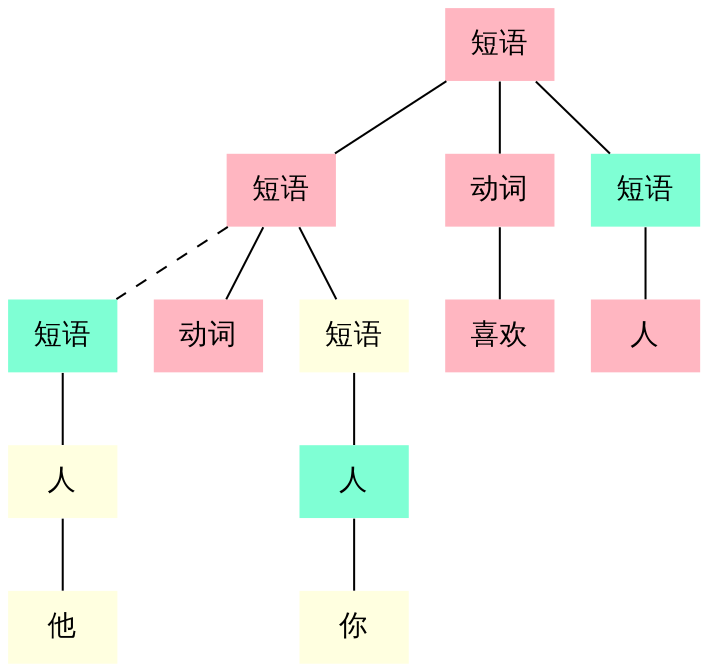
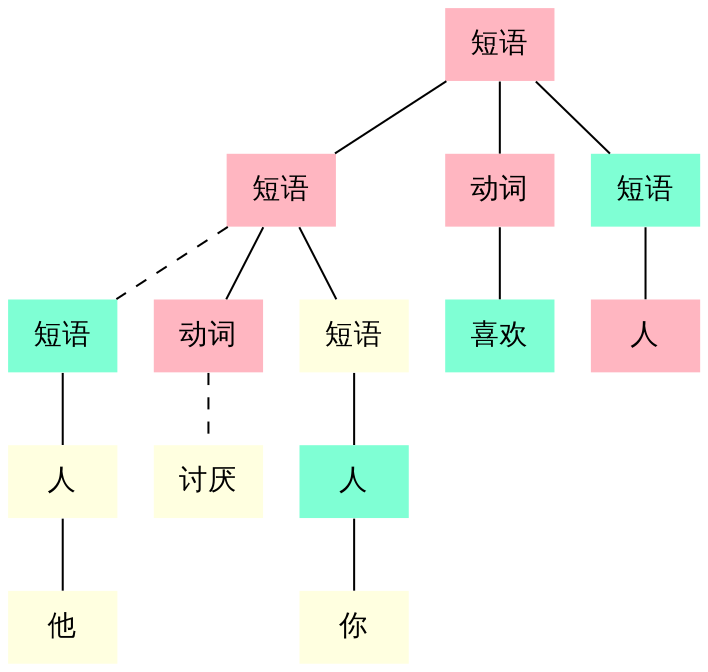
(500, 336) -> (500, 336)
none -> (208, 482)
